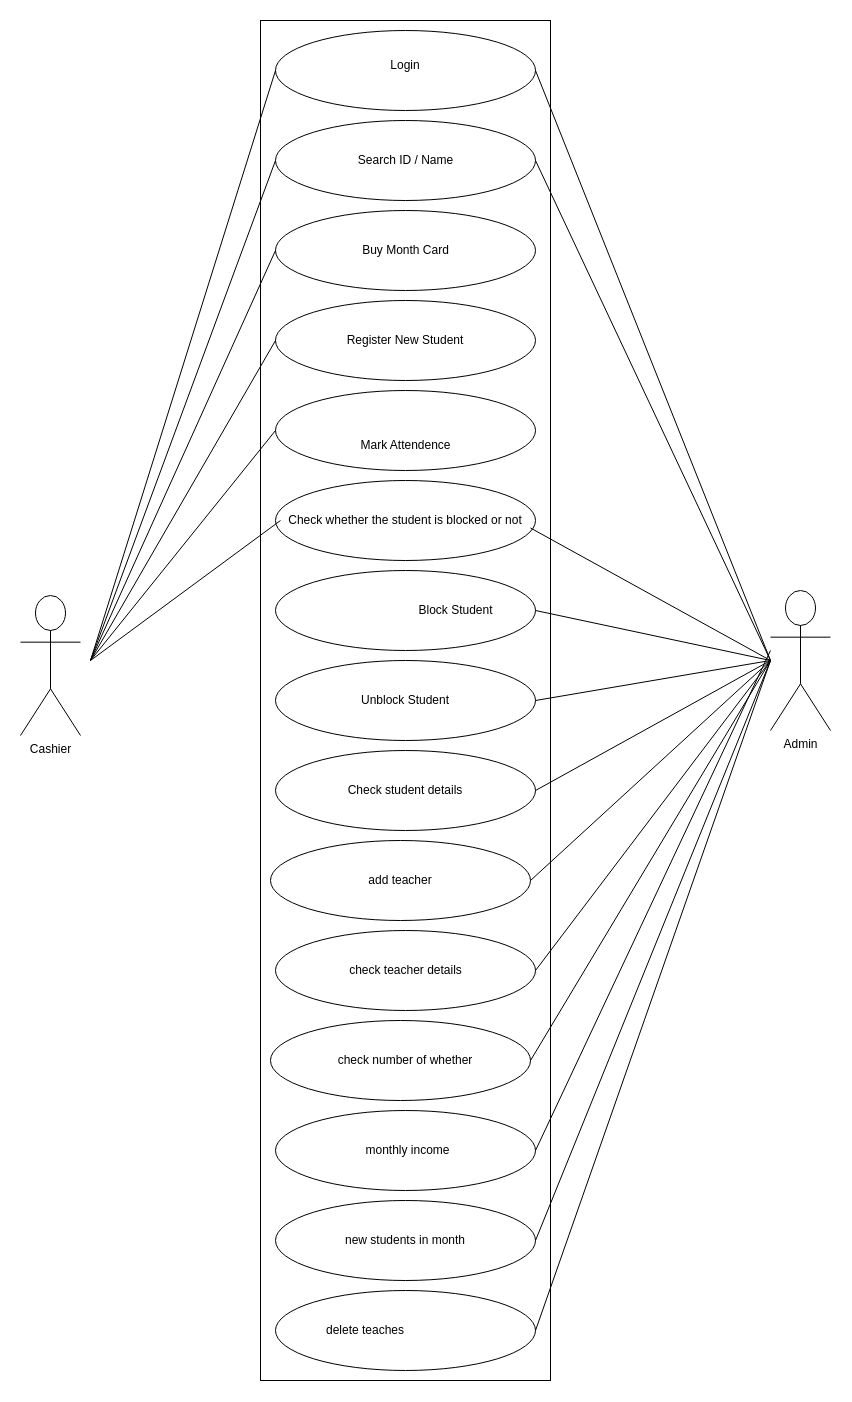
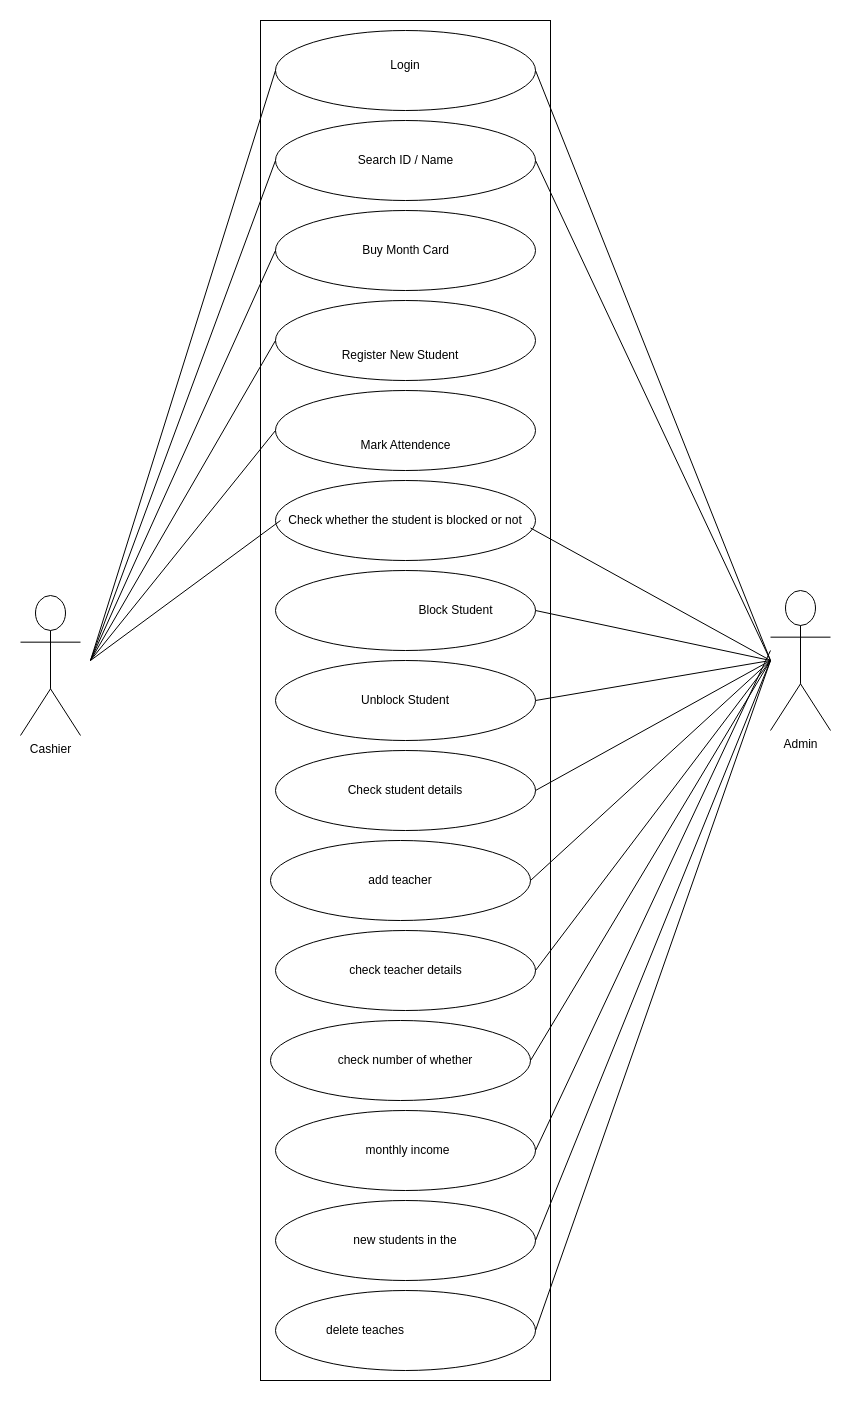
(406, 341) -> (401, 356)
(406, 1241) -> (406, 1241)
